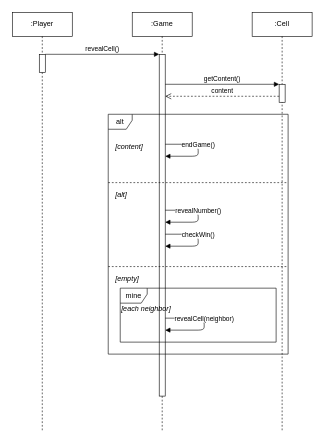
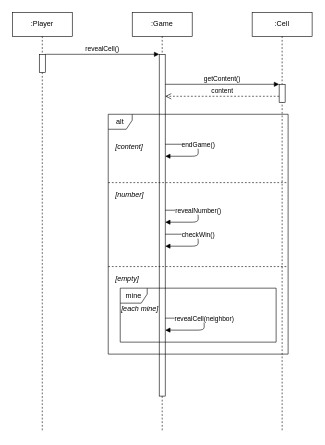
(125, 195) -> (132, 195)
(150, 309) -> (142, 309)
